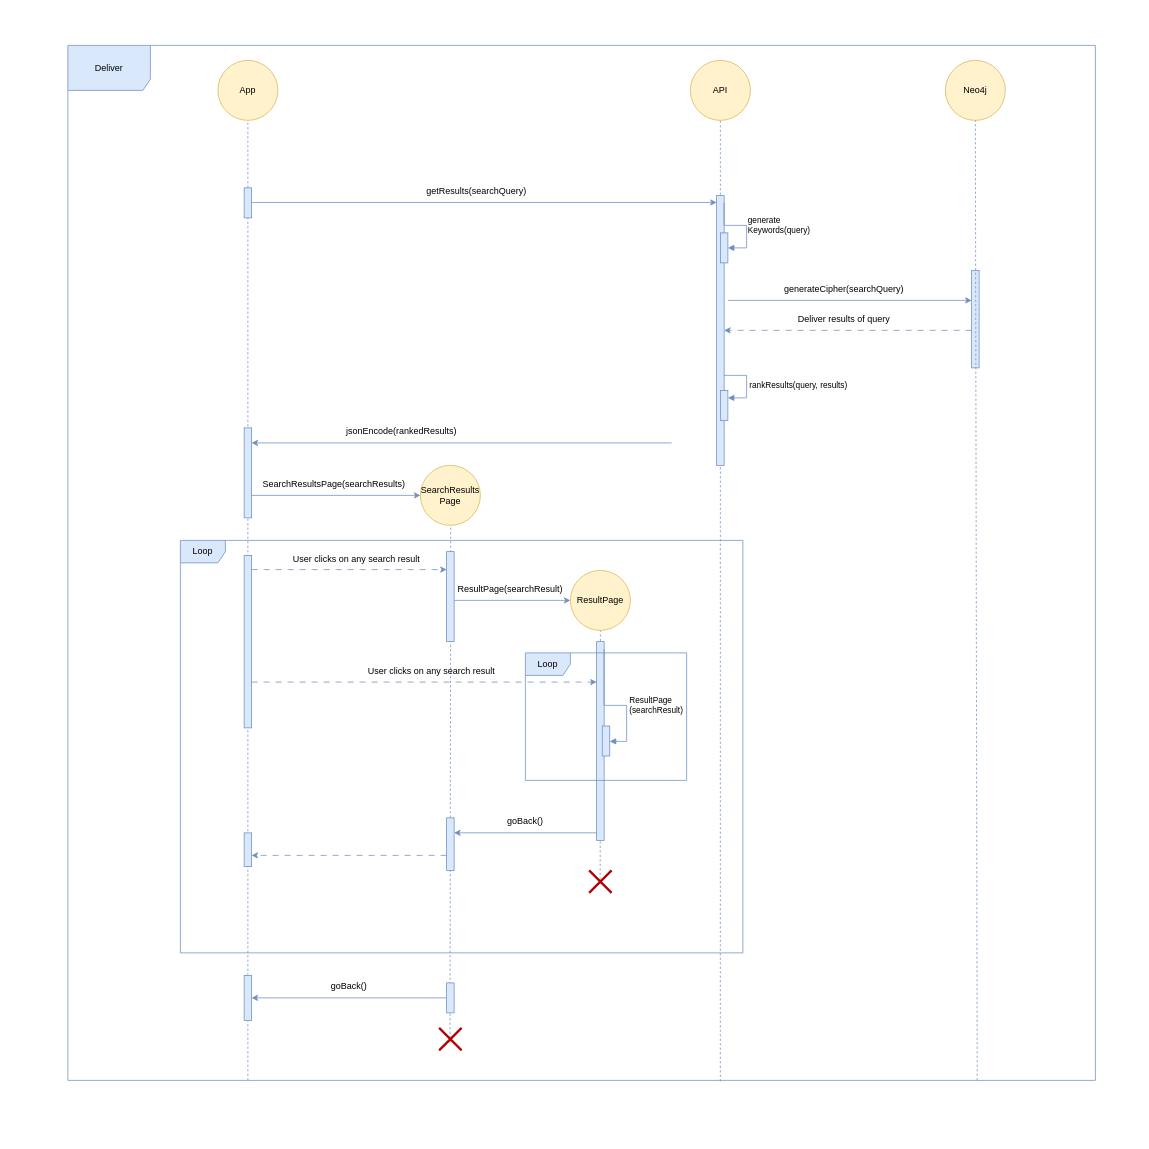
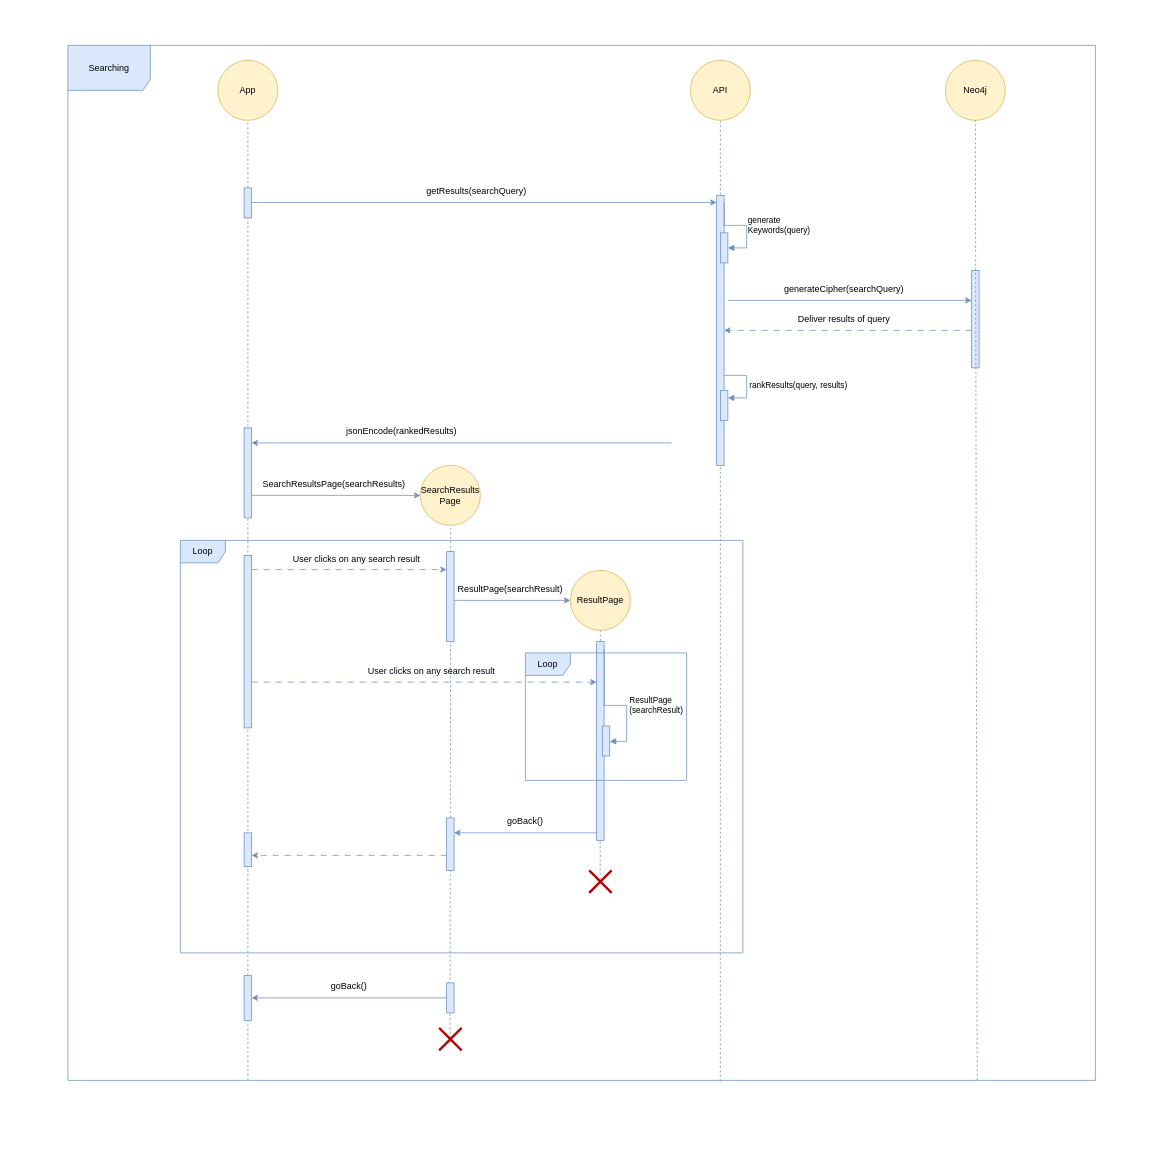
(109, 68) -> (109, 68)
